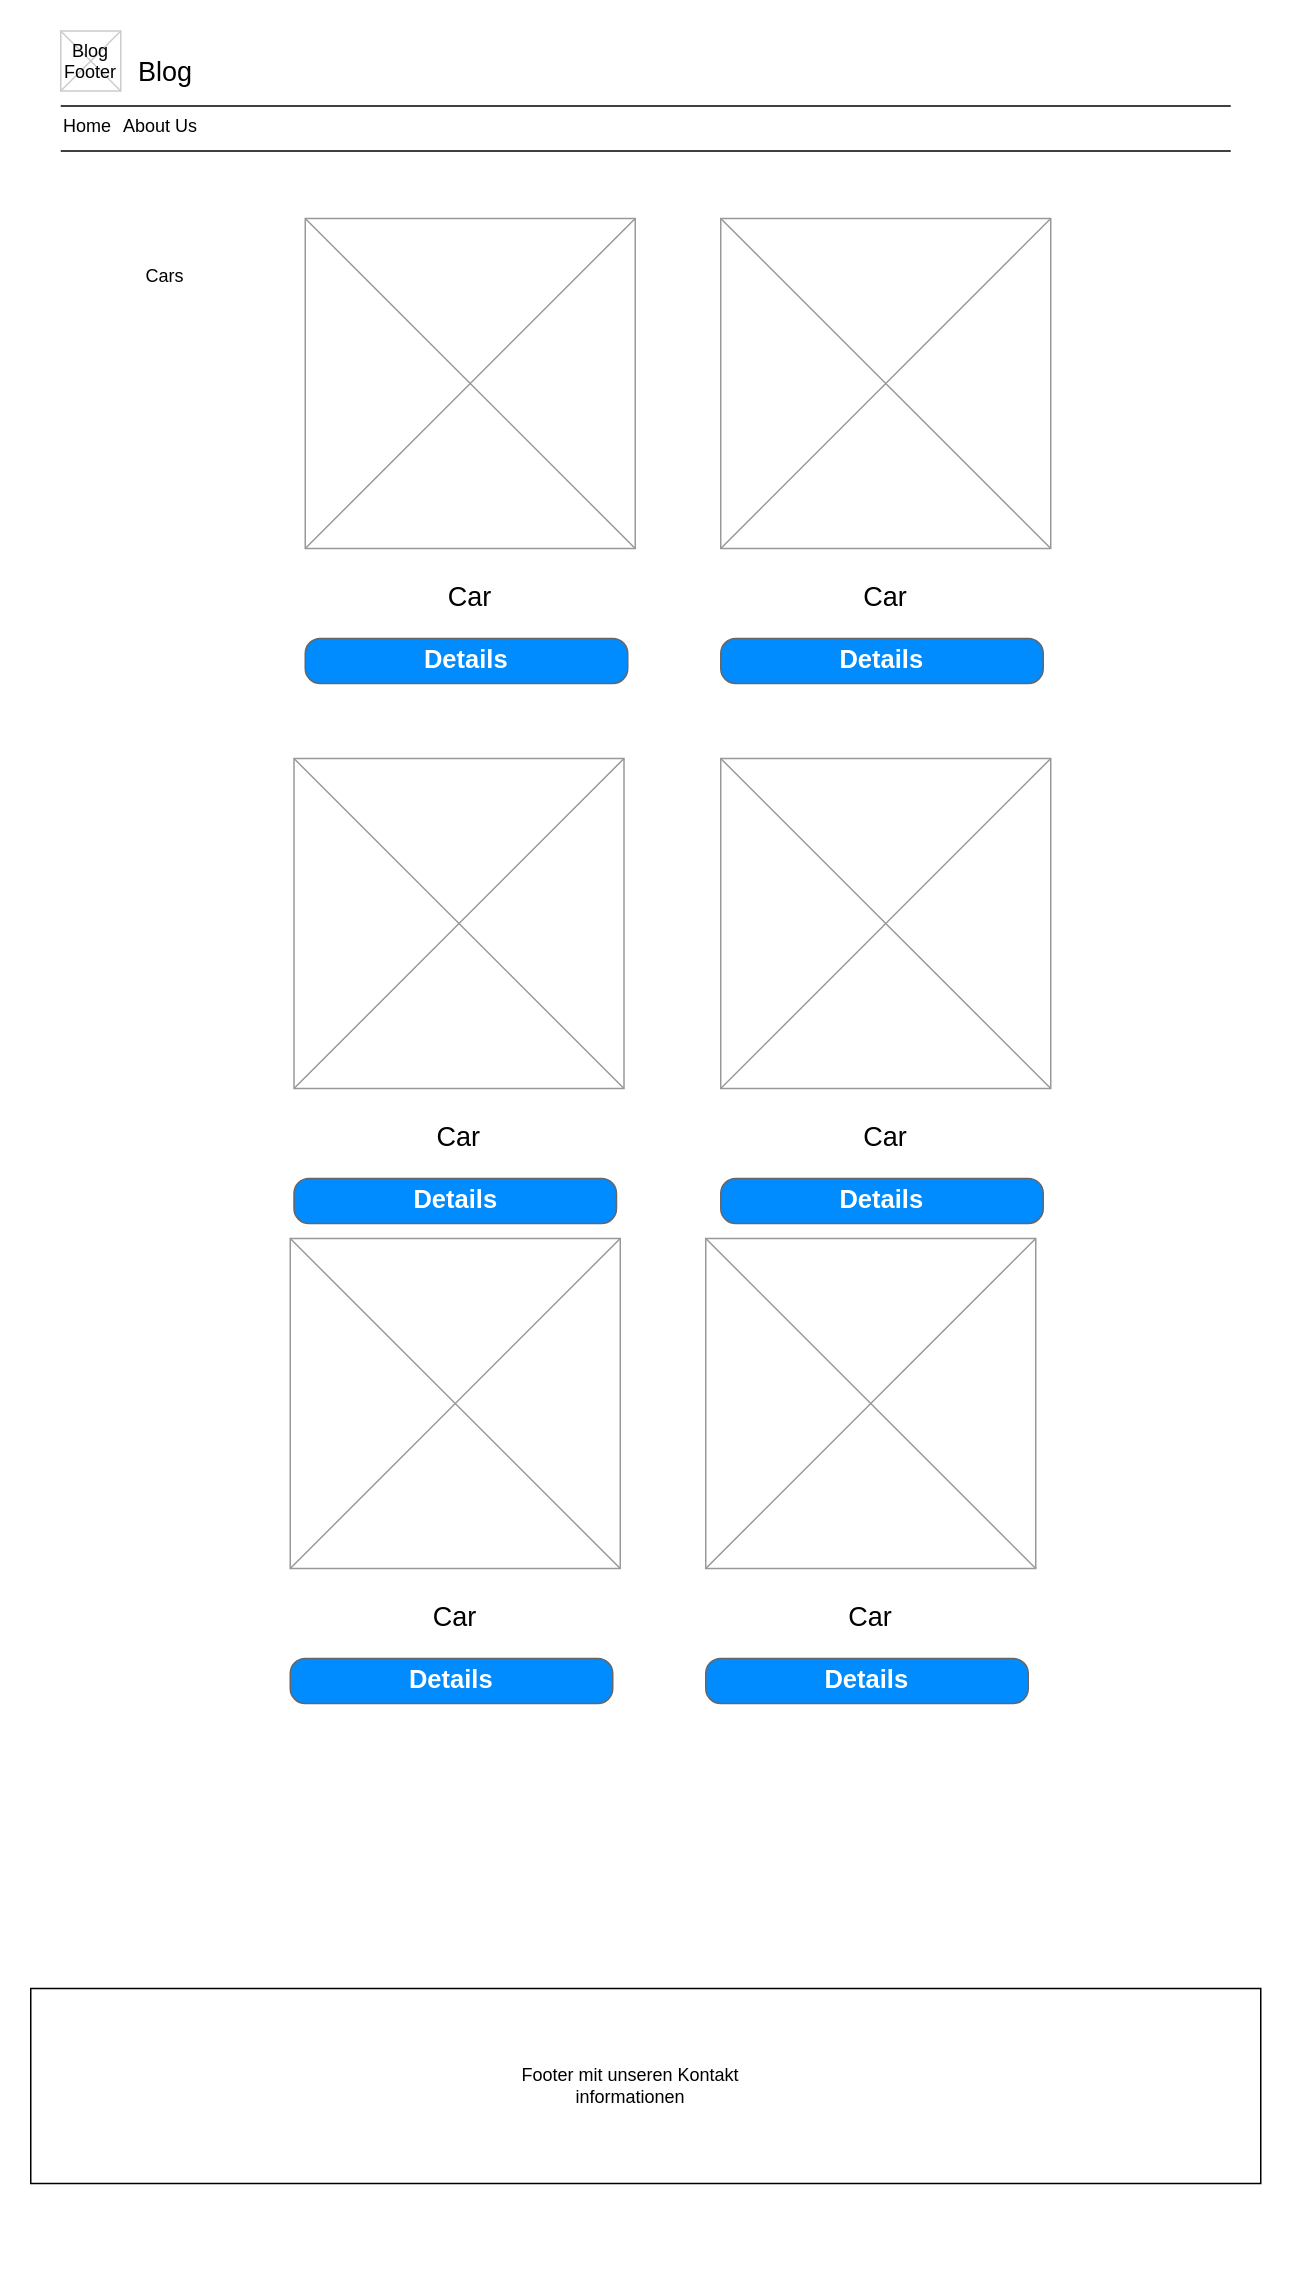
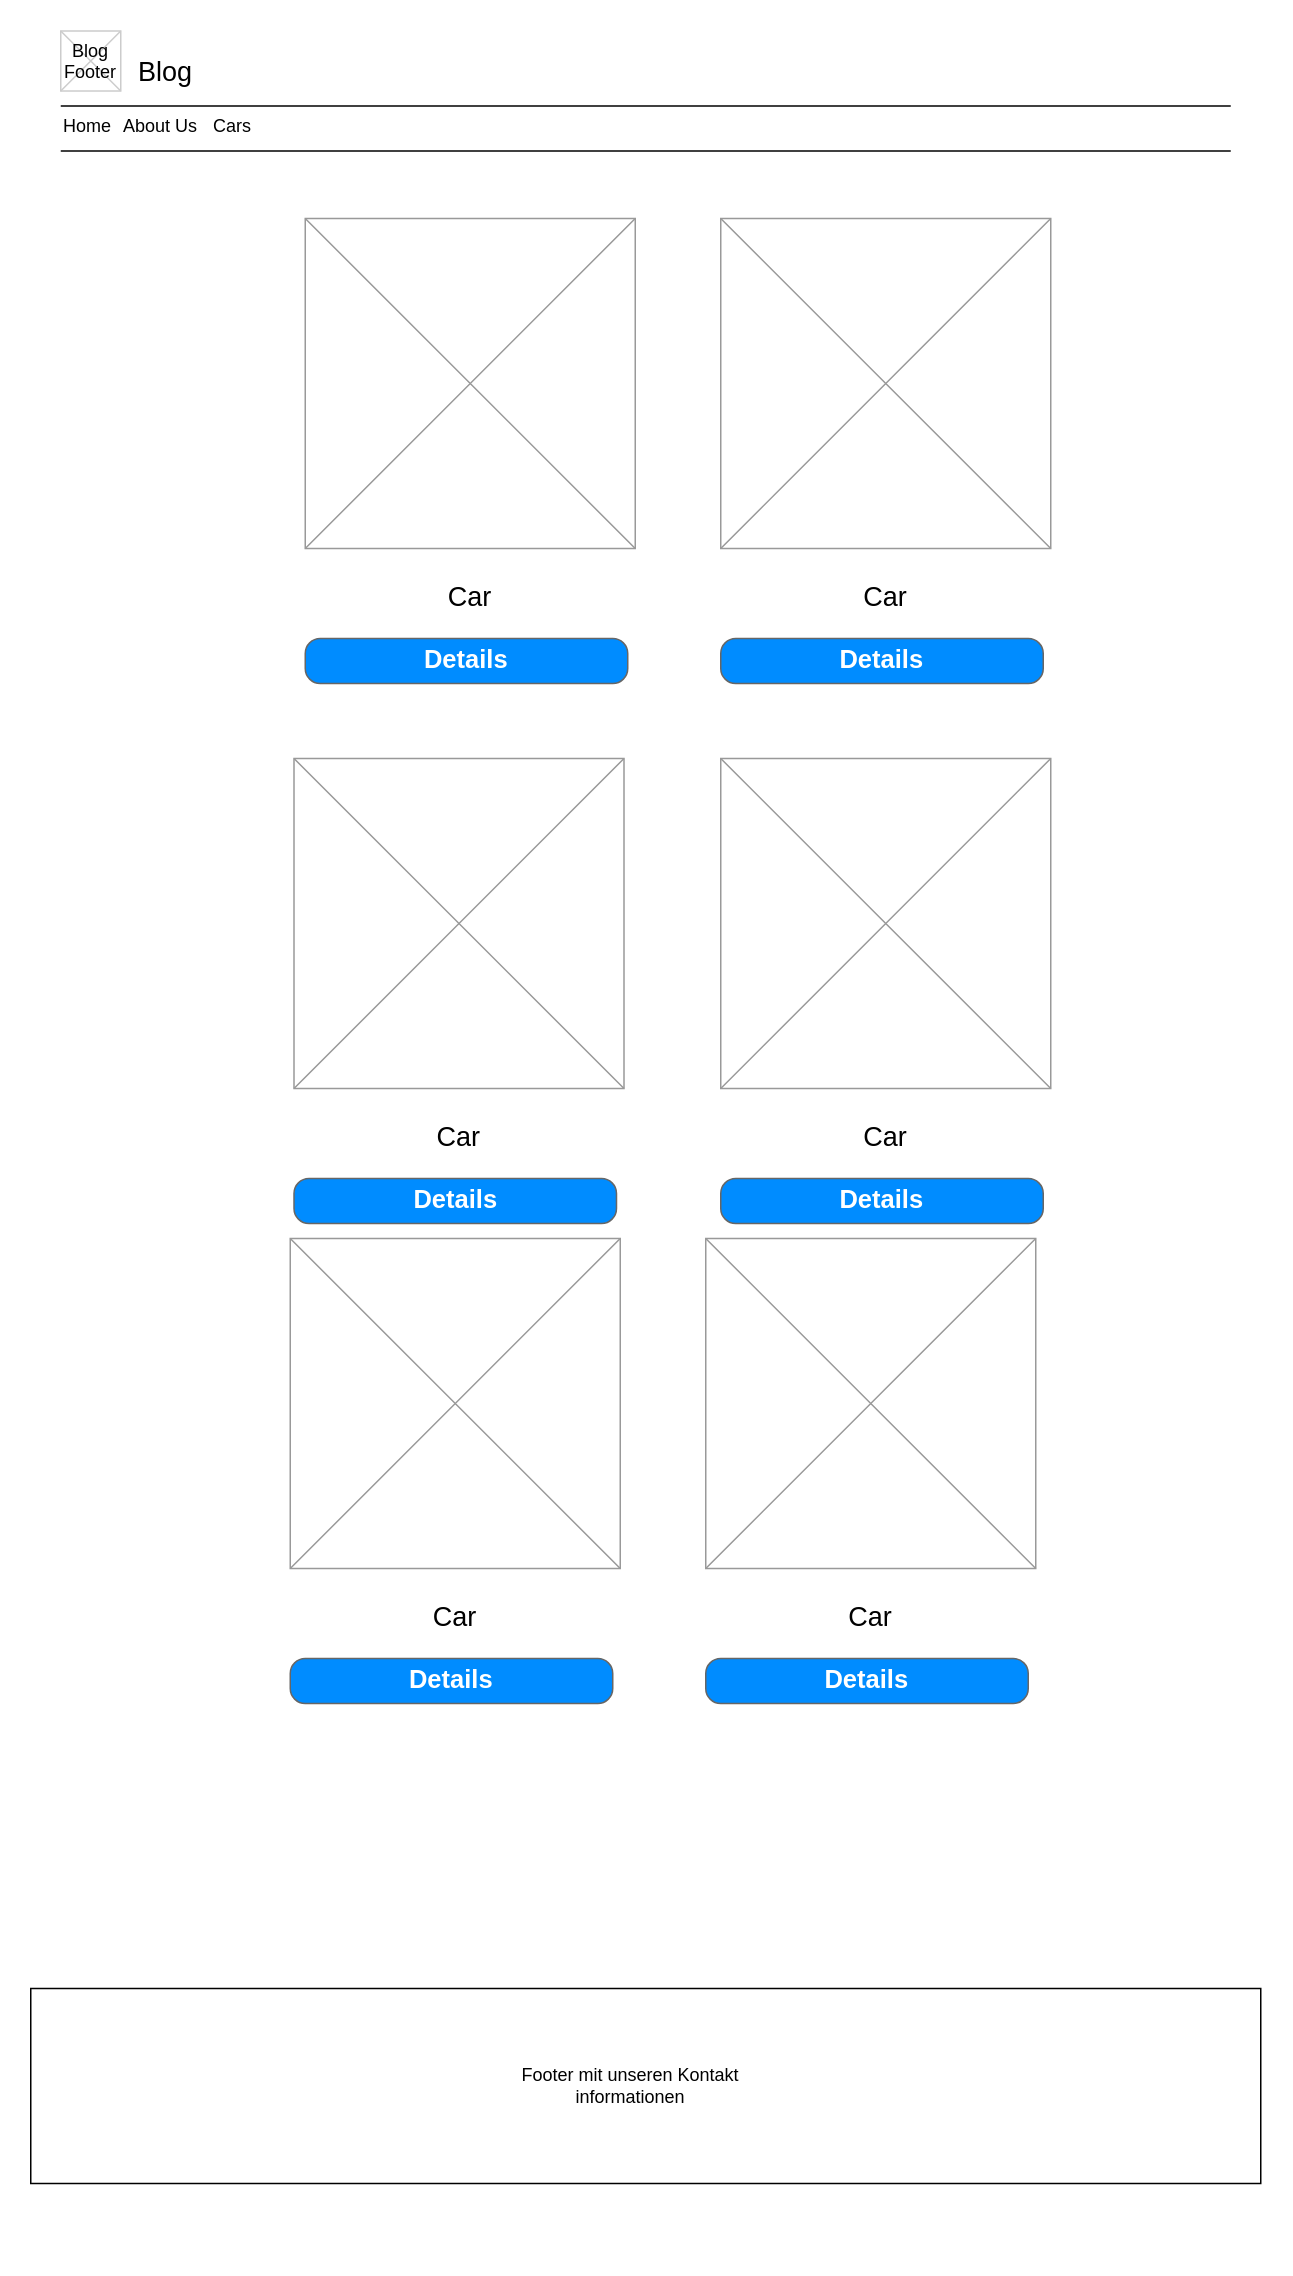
(166, 278) -> (233, 128)
